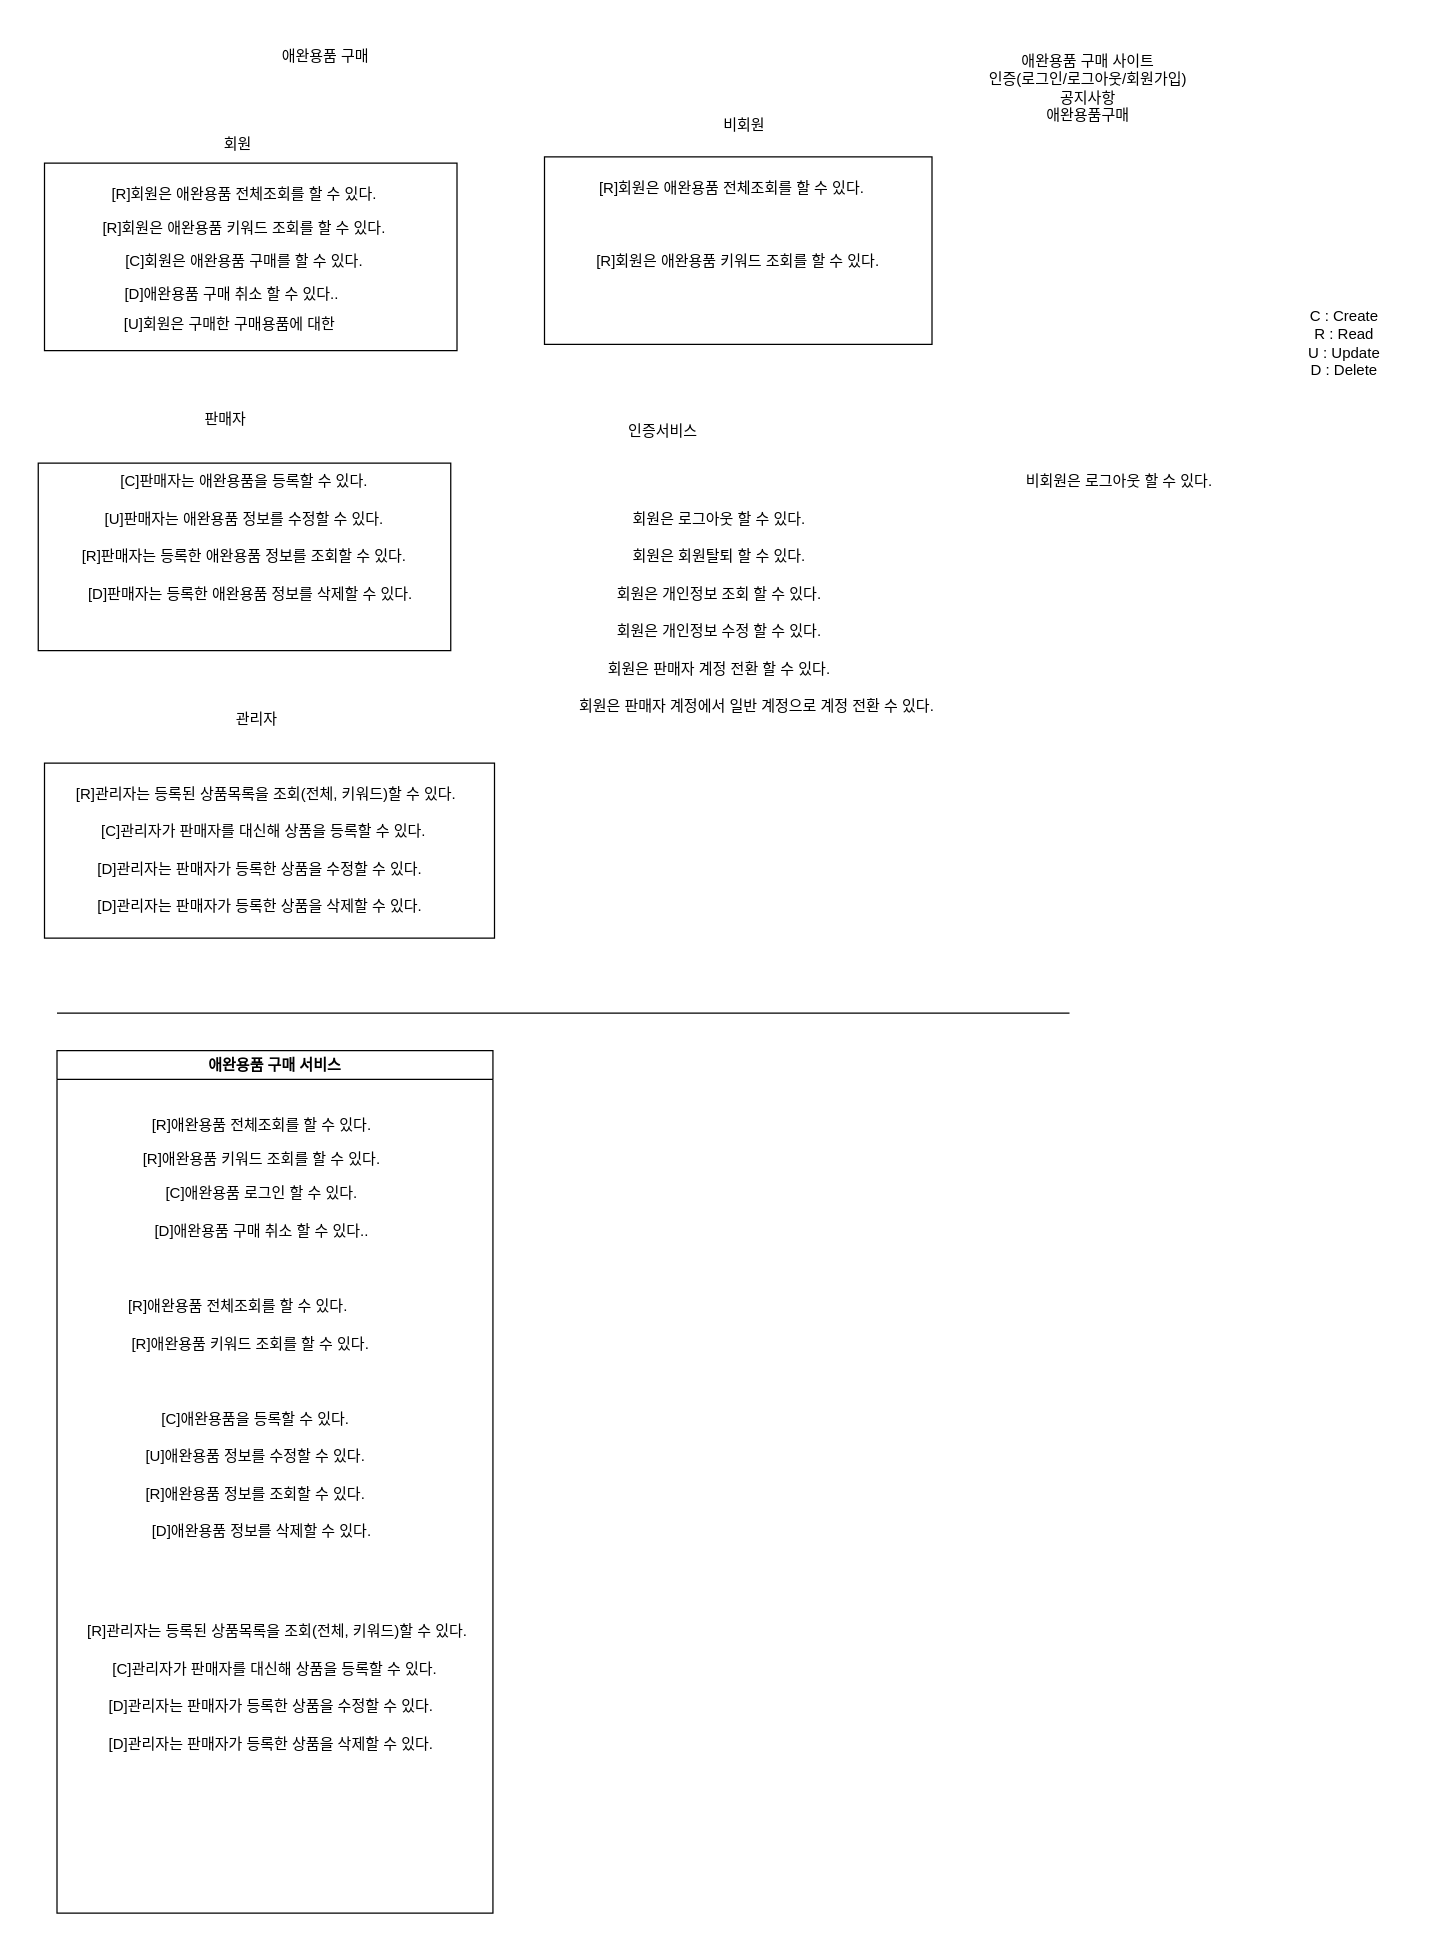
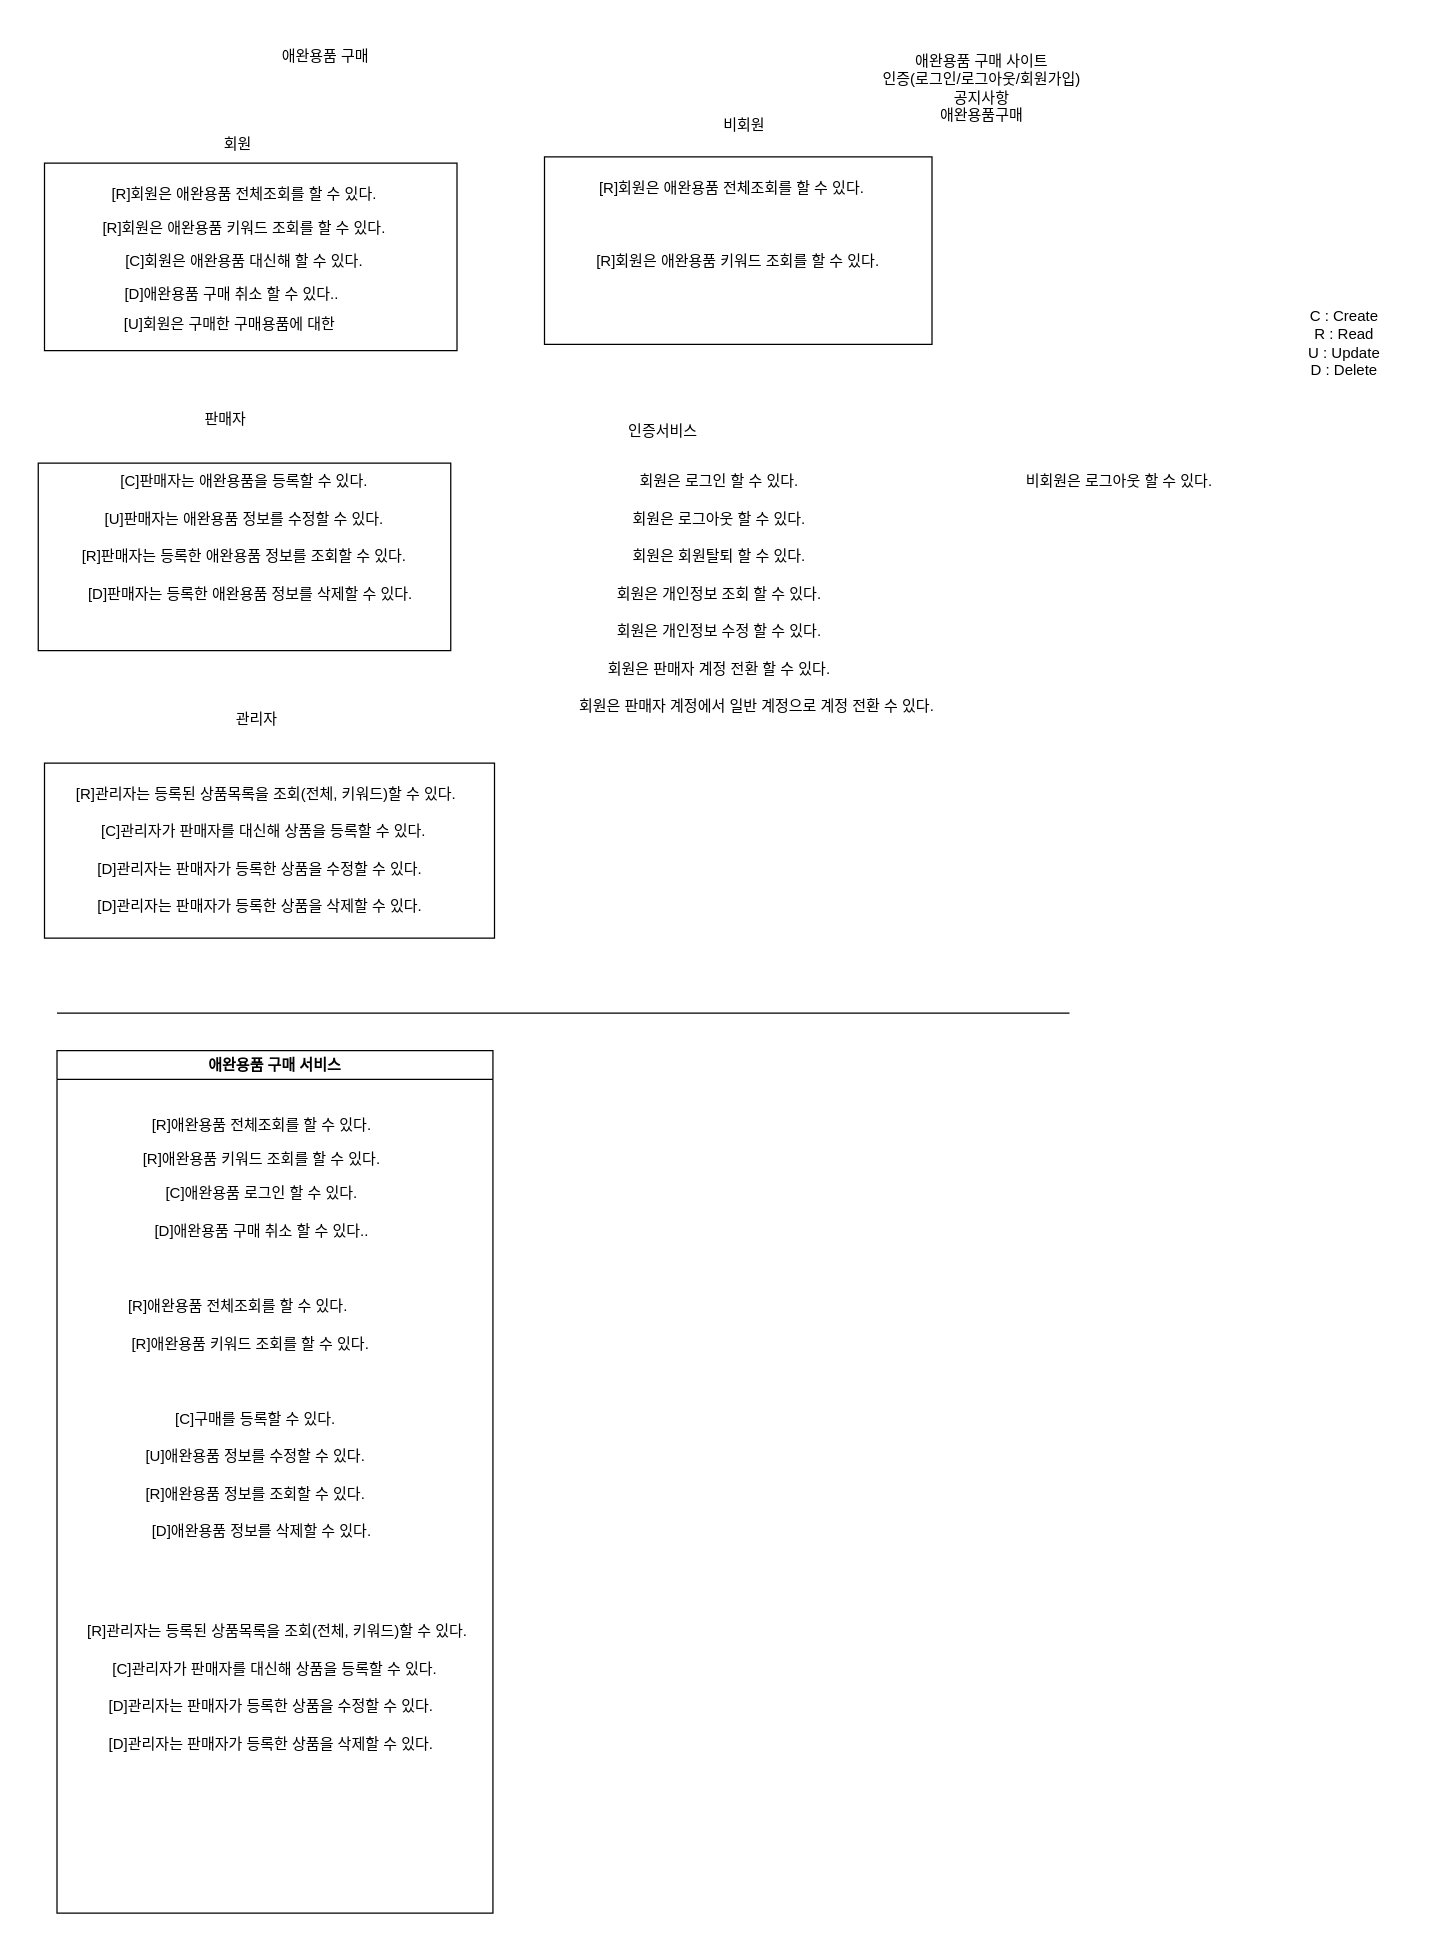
(1088, 88) -> (982, 88)
(244, 262) -> (244, 262)
none -> (719, 482)
(256, 1419) -> (256, 1419)
